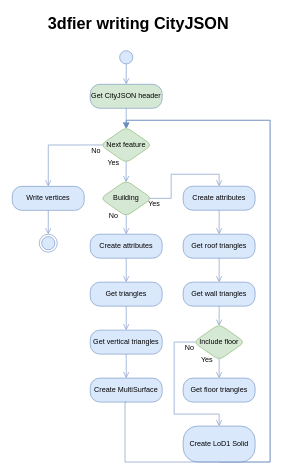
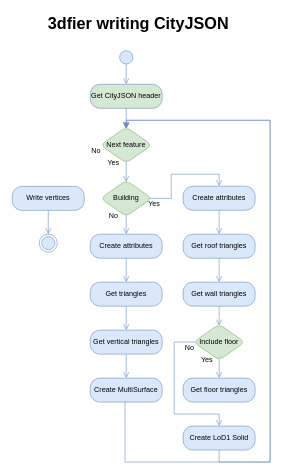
(48, 164) -> none
(219, 444) -> (219, 438)
